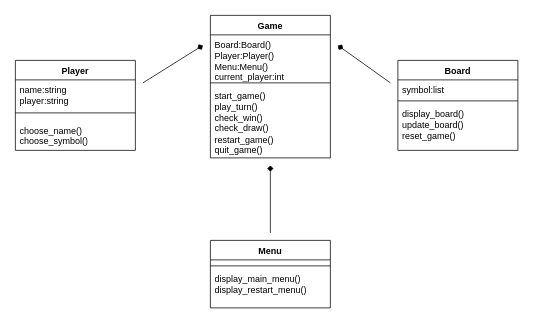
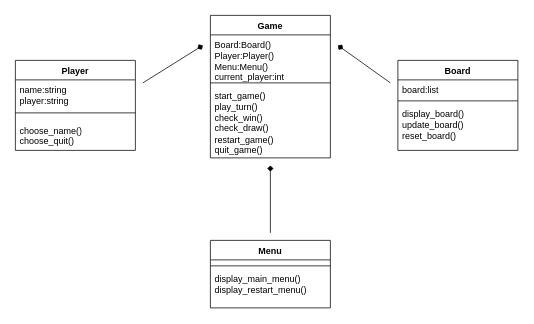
(425, 91) -> (424, 91)
(438, 125) -> (438, 125)
(57, 136) -> (53, 136)
